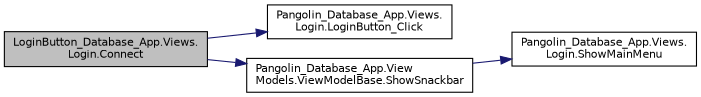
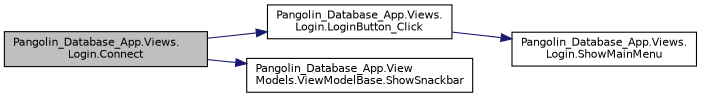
(106, 49) -> (106, 49)
(487, 62) -> (476, 35)
